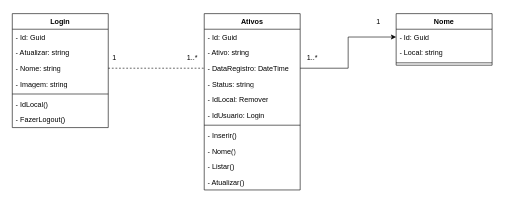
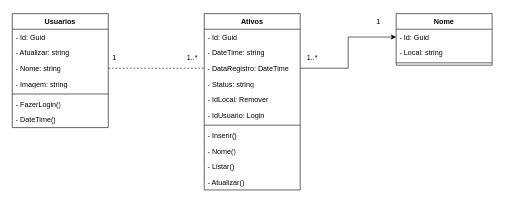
(60, 22) -> (60, 22)
(233, 53) -> (240, 53)
(36, 105) -> (42, 105)
(45, 120) -> (38, 120)
